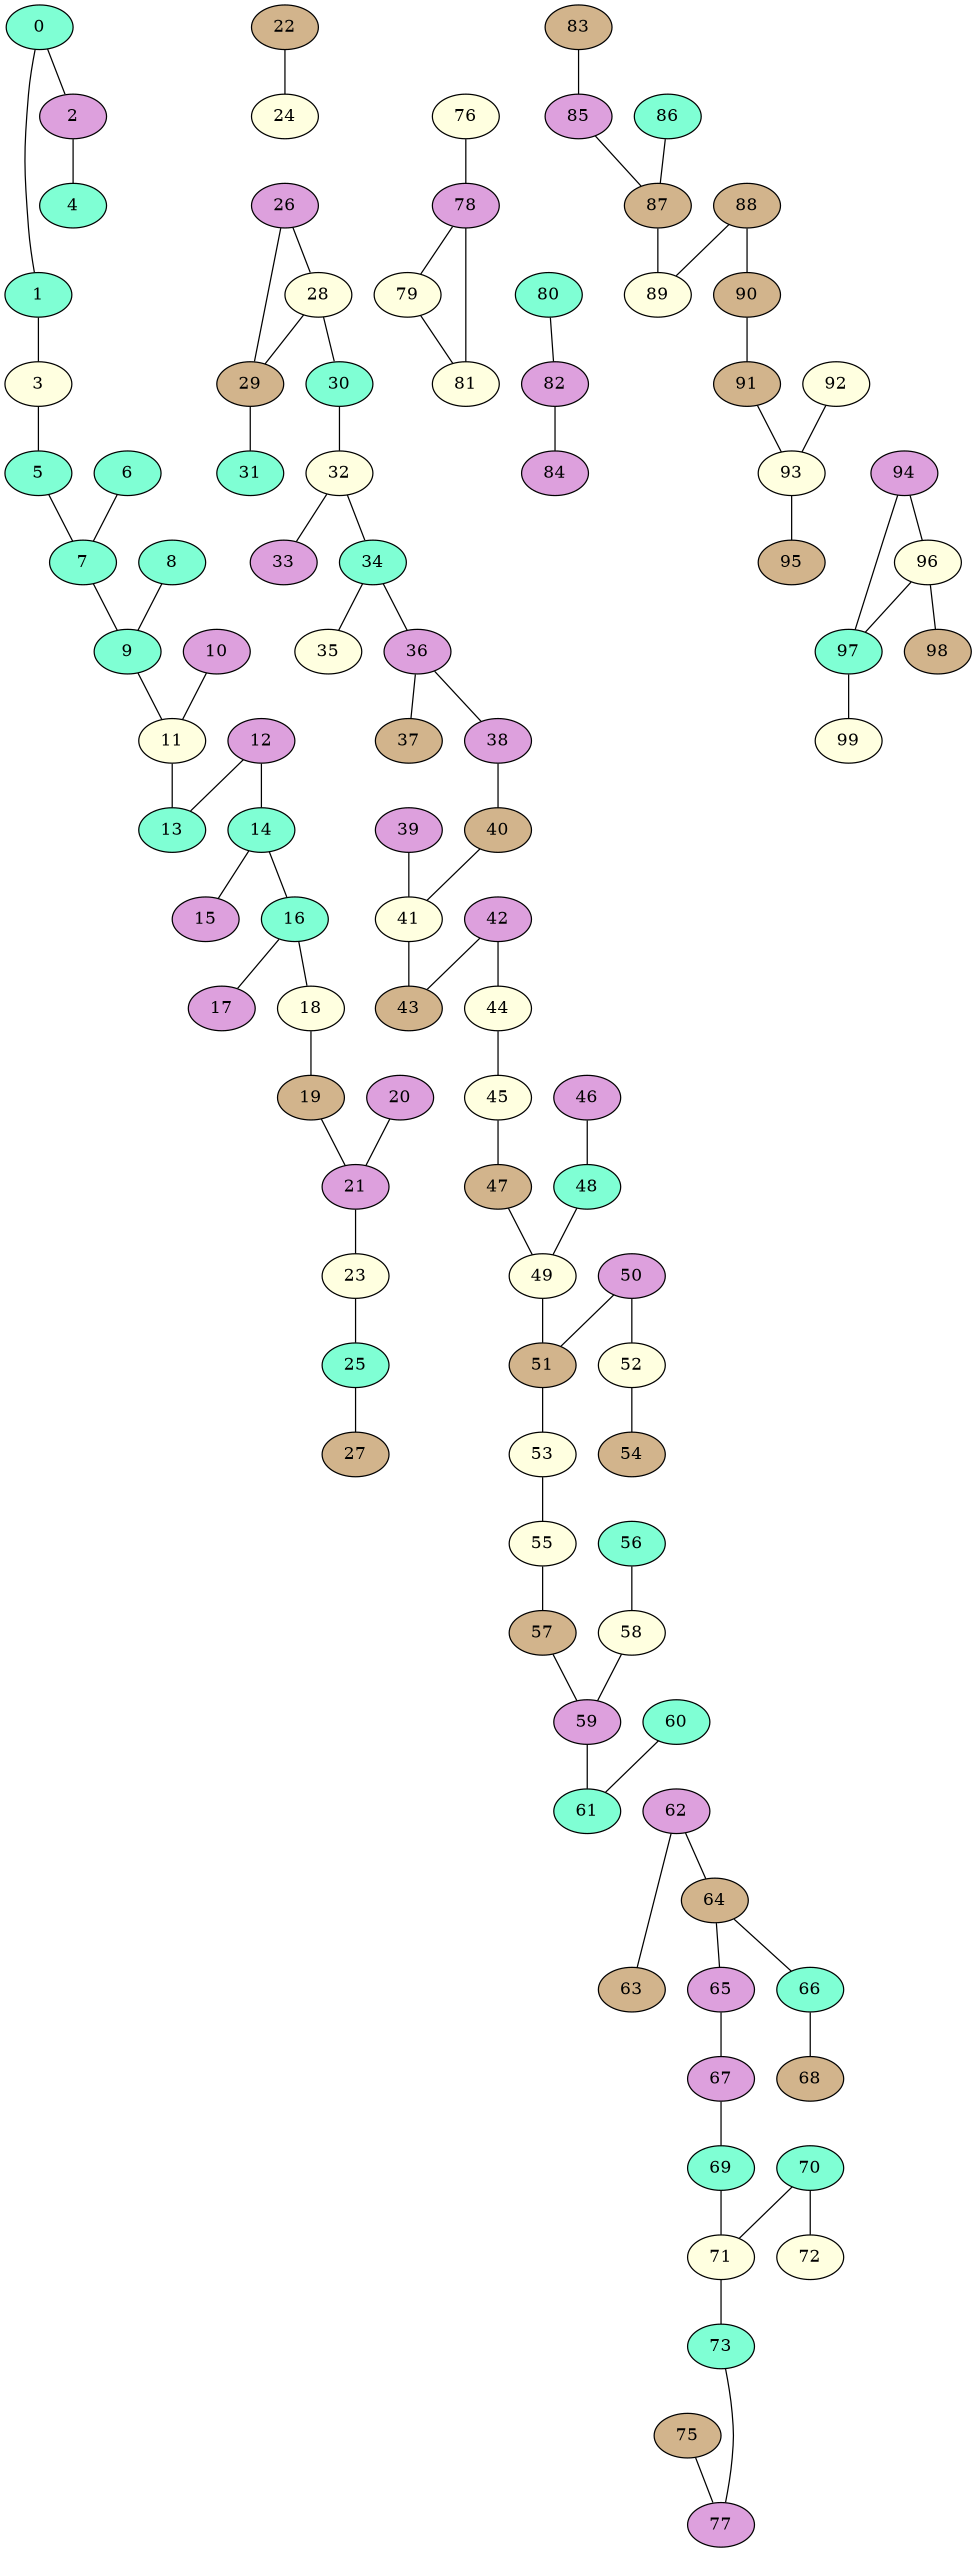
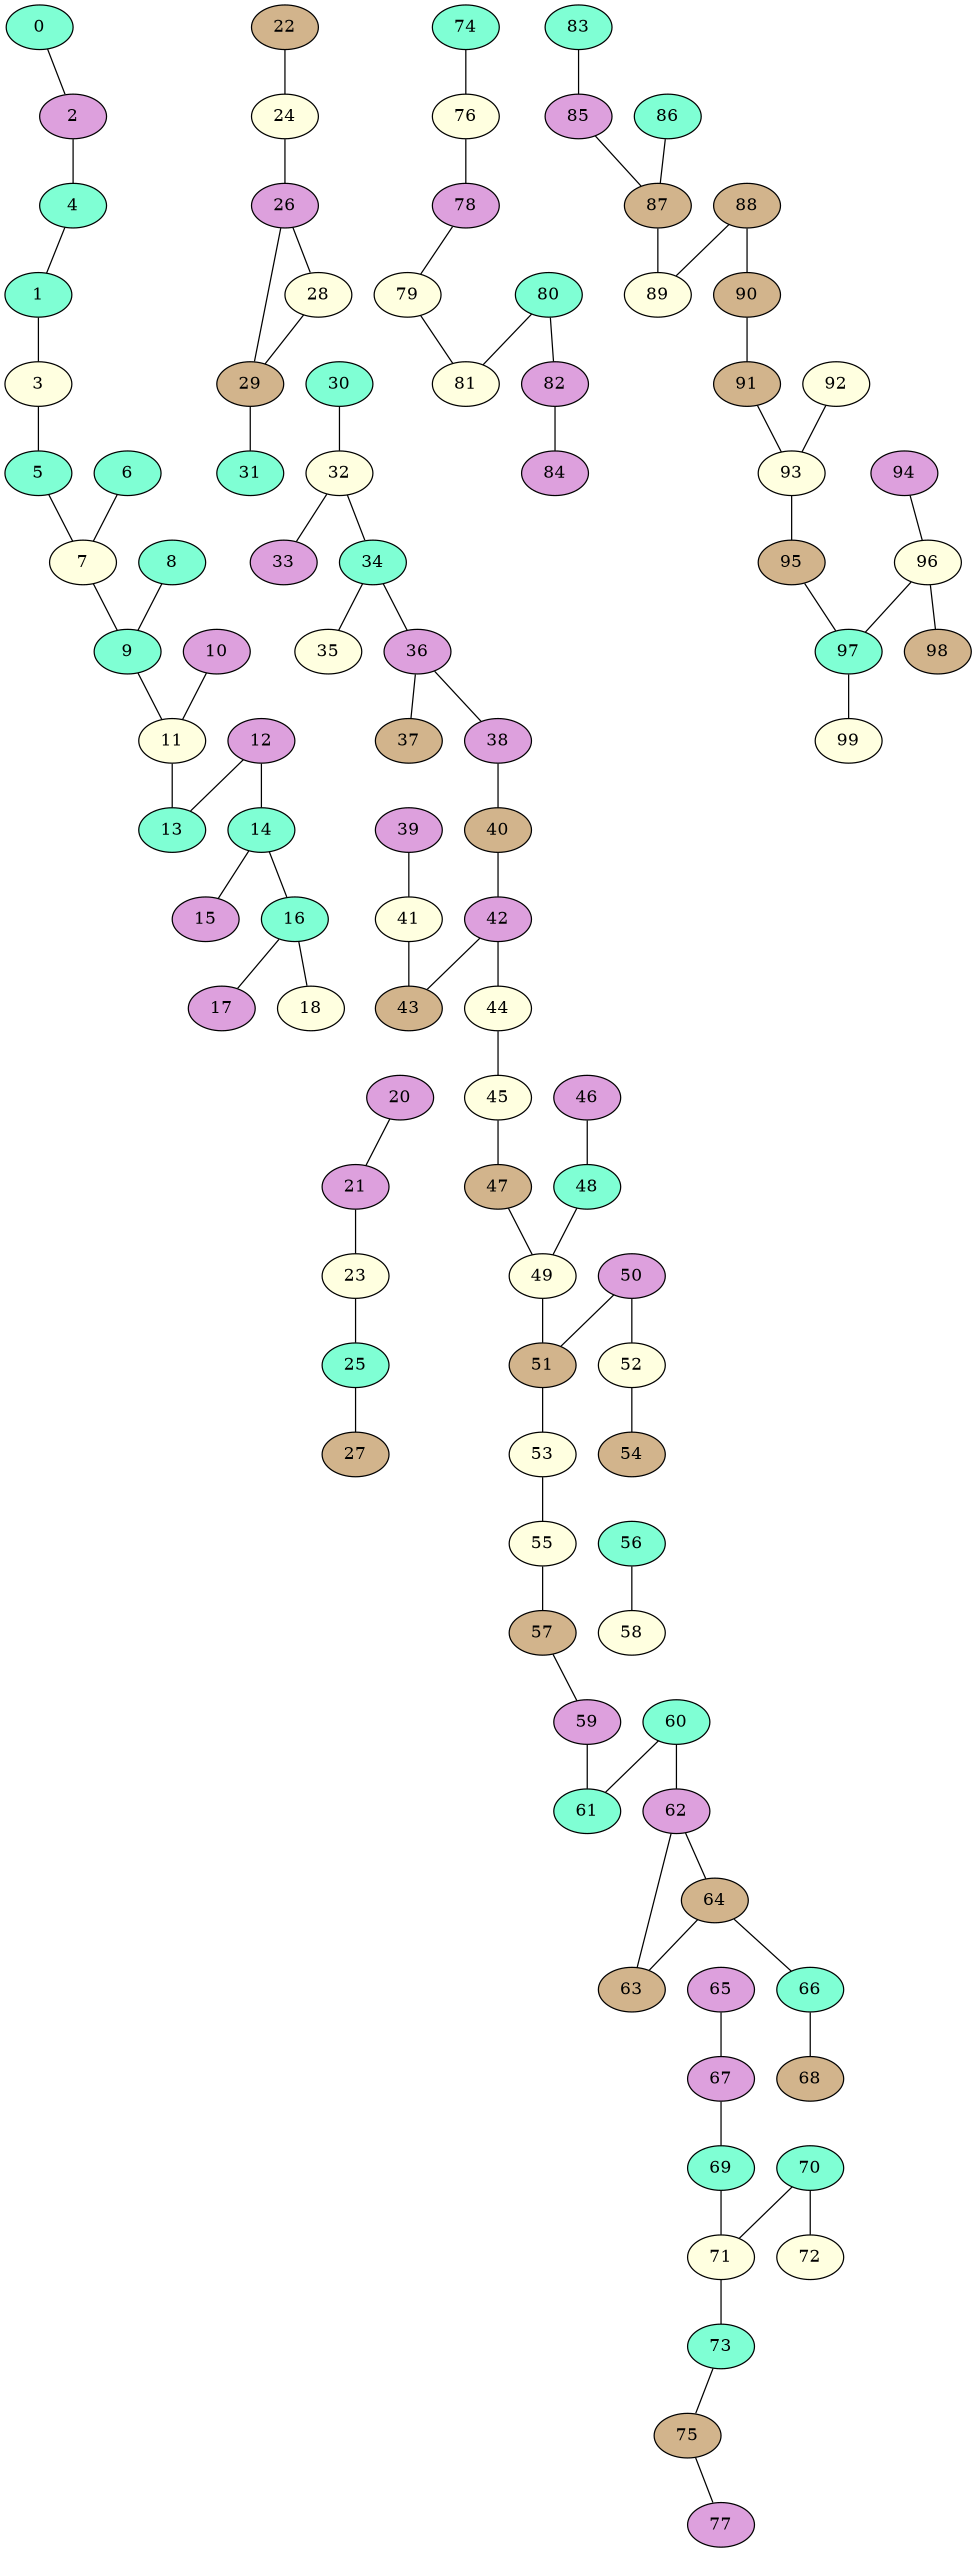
none -> (466, 27)
(579, 27) -> (579, 27)
(25, 161) -> (56, 250)
none -> (285, 161)
(466, 295) -> (507, 339)
(329, 339) -> none
(83, 562) -> (83, 562)
(876, 562) -> (820, 607)
(454, 875) -> (498, 875)
(311, 1098) -> none
(610, 1678) -> none
none -> (676, 1767)
(718, 1945) -> (673, 1945)
(733, 2436) -> (704, 2391)
